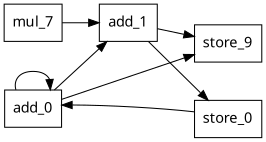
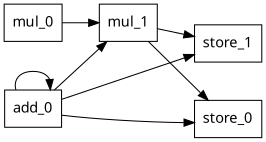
(33, 23) -> (33, 23)
(128, 23) -> (128, 23)
(228, 43) -> (228, 43)
(133, 107) -> (123, 120)
